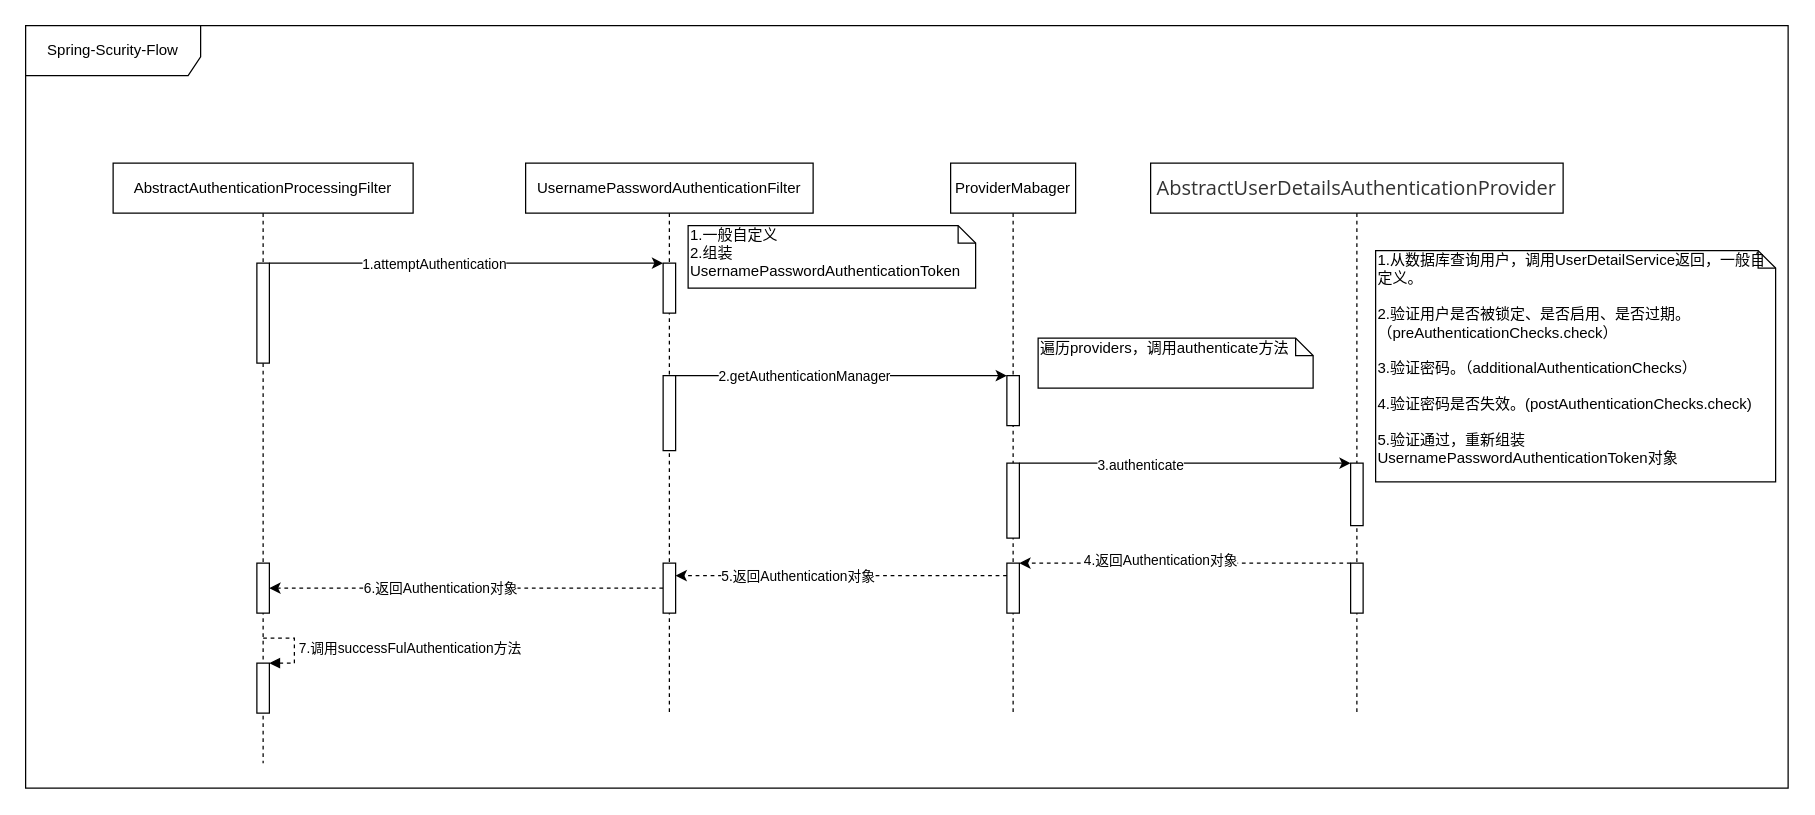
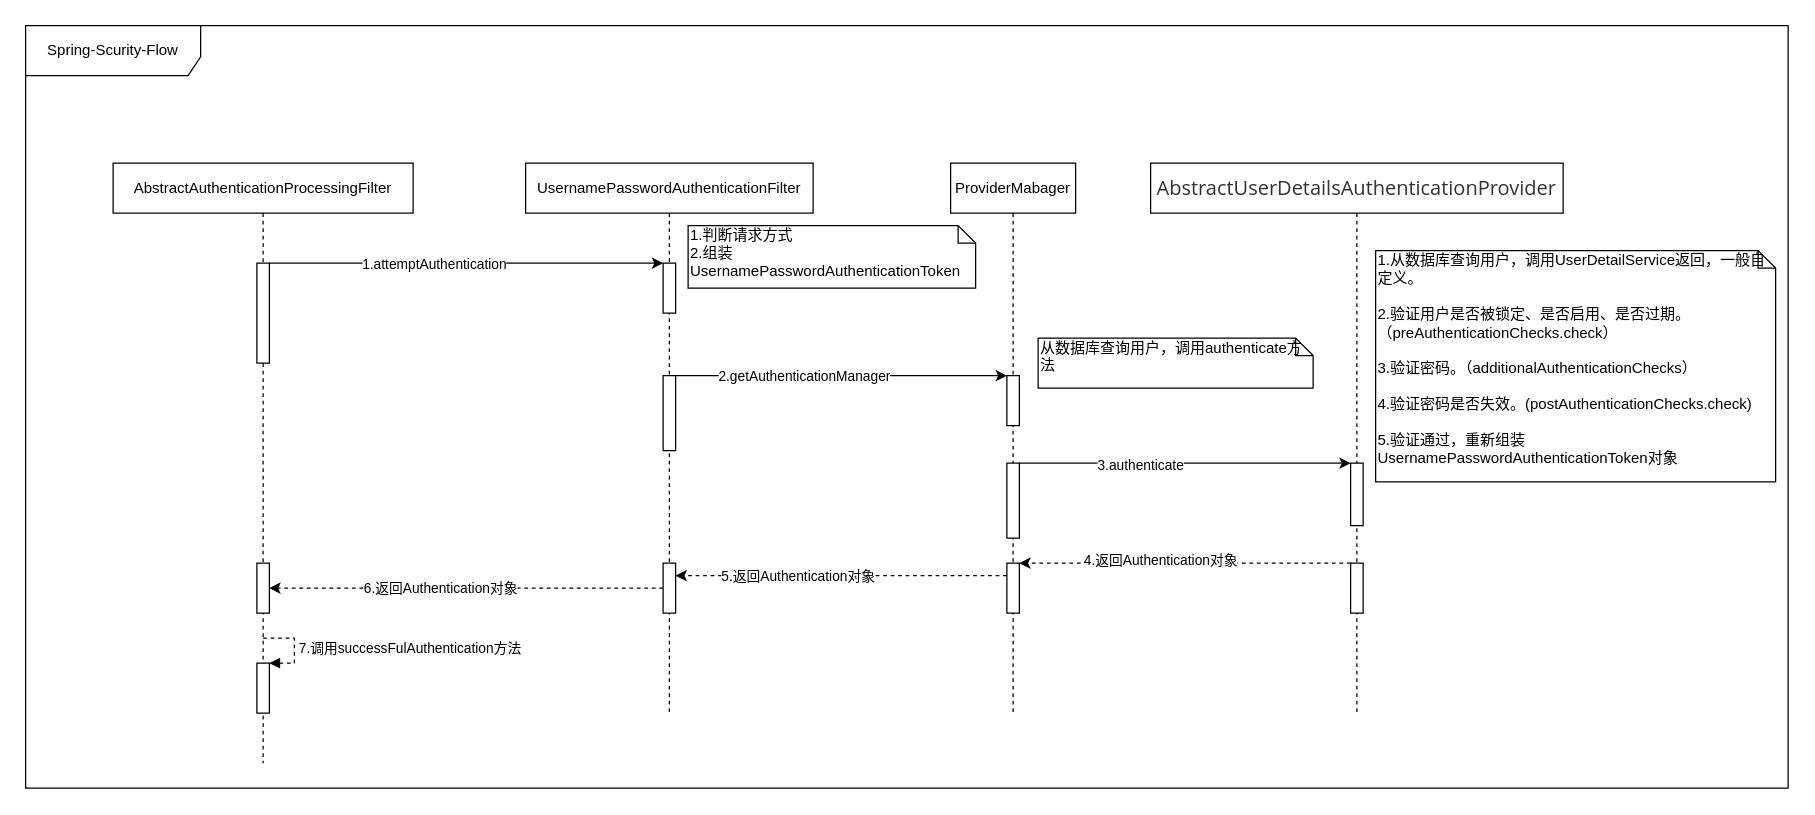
(833, 254) -> (833, 254)
(1177, 357) -> (1177, 357)
